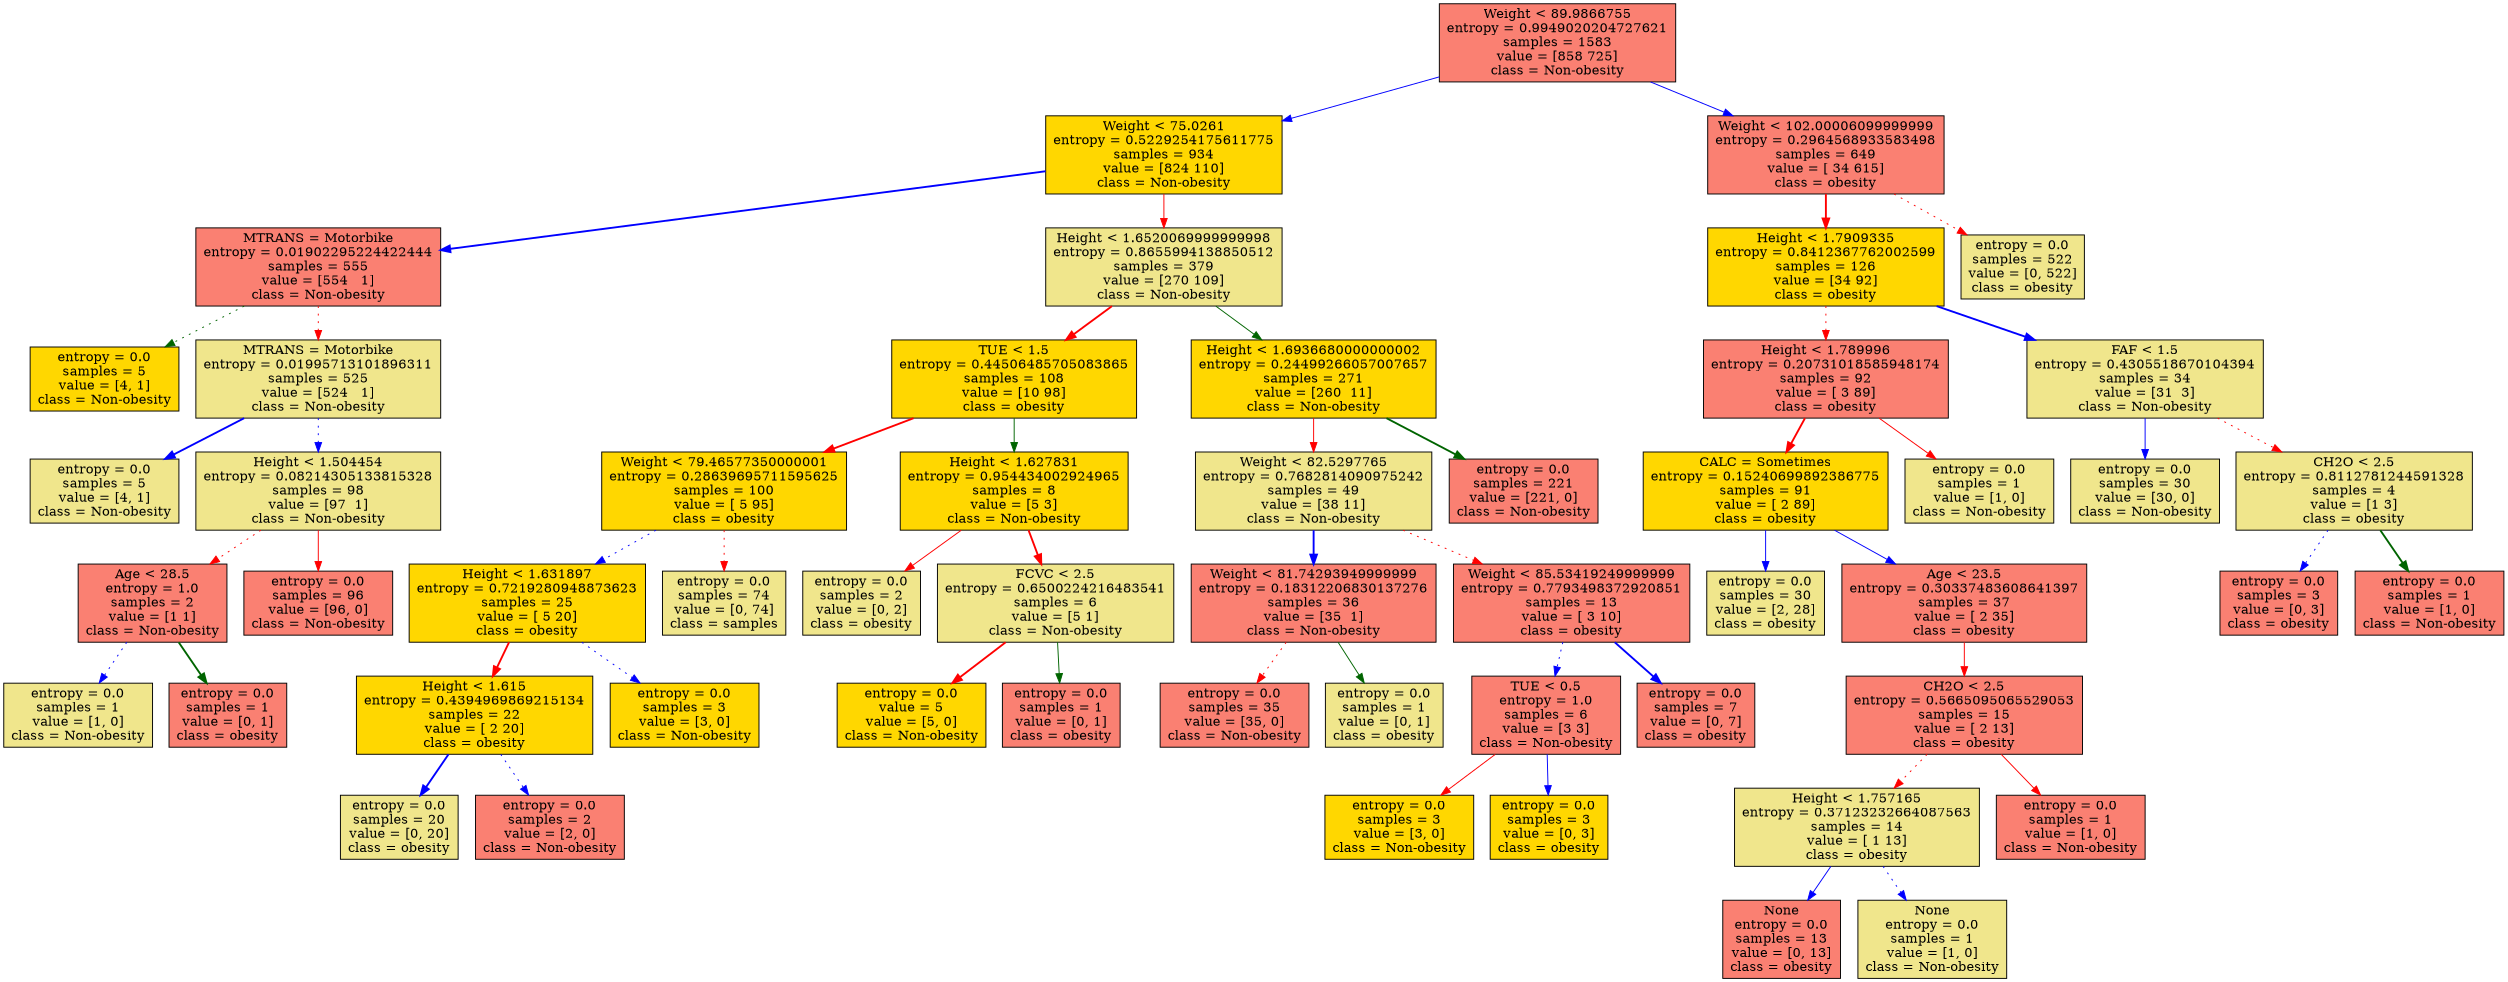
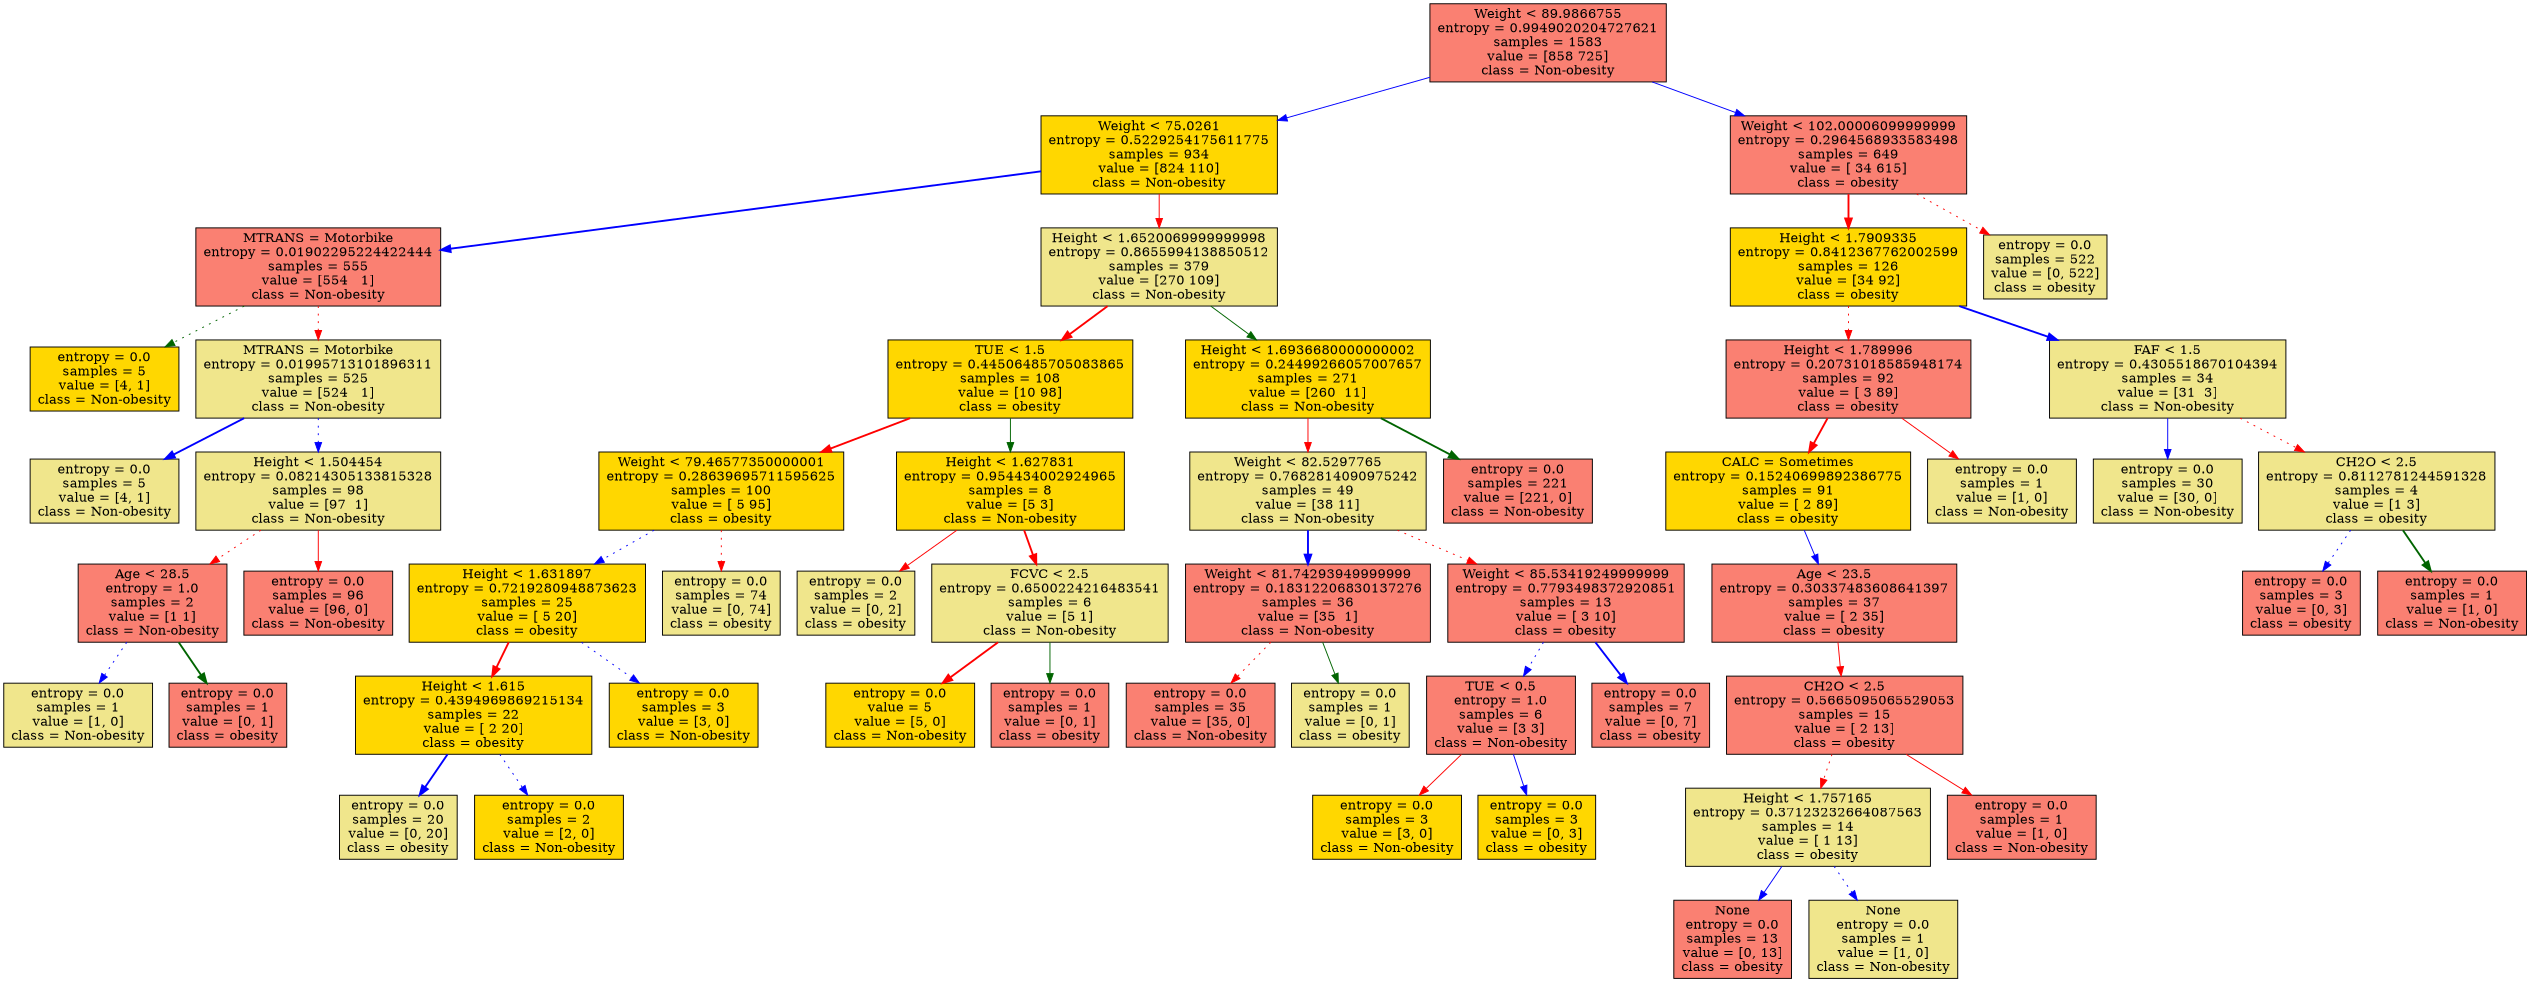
(724, 603) -> (721, 603)
(1766, 603) -> none
(550, 827) -> (549, 827)
